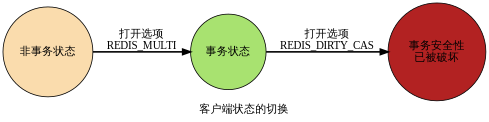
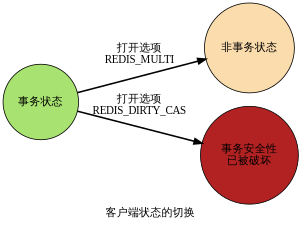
(138, 52) -> (138, 77)
